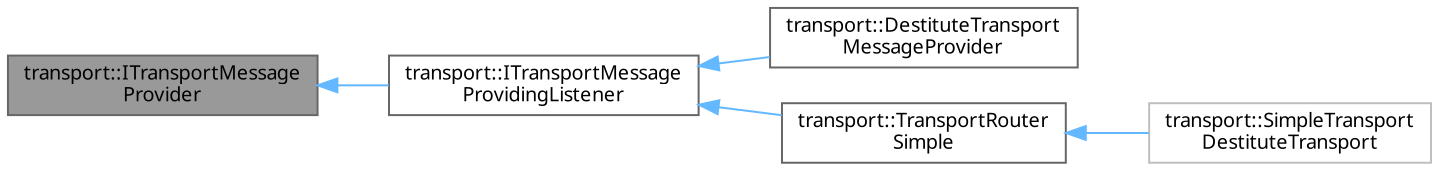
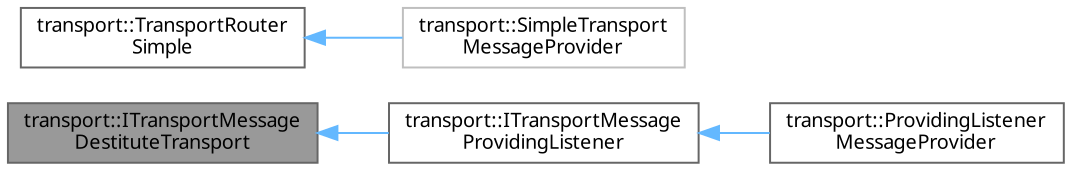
(924, 38) -> (917, 133)
(163, 85) -> (163, 133)
(750, 111) -> none
(1290, 133) -> (544, 38)
